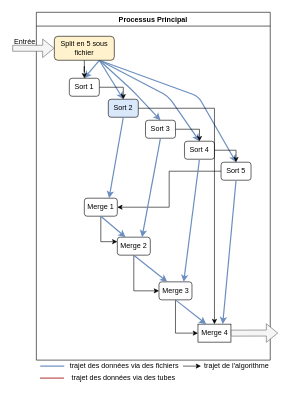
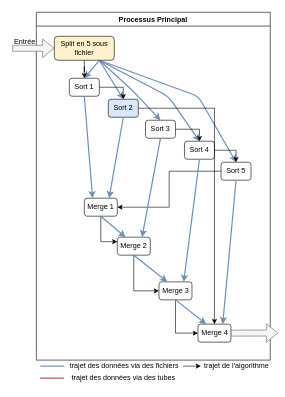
none -> (88, 145)
(215, 333) -> (215, 333)
